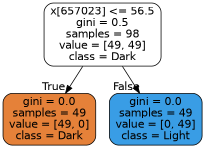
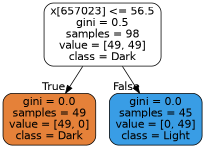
(156, 119) -> (156, 119)
